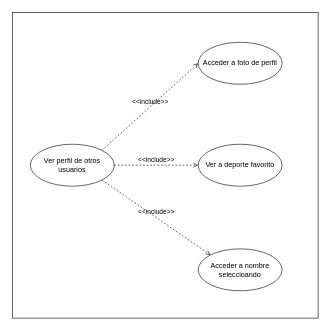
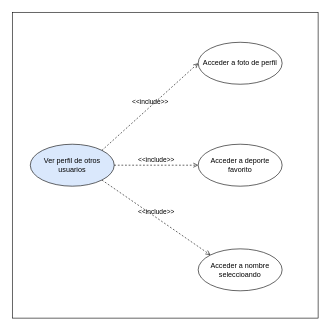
(72, 165) -> (72, 165)
(240, 165) -> (240, 165)
